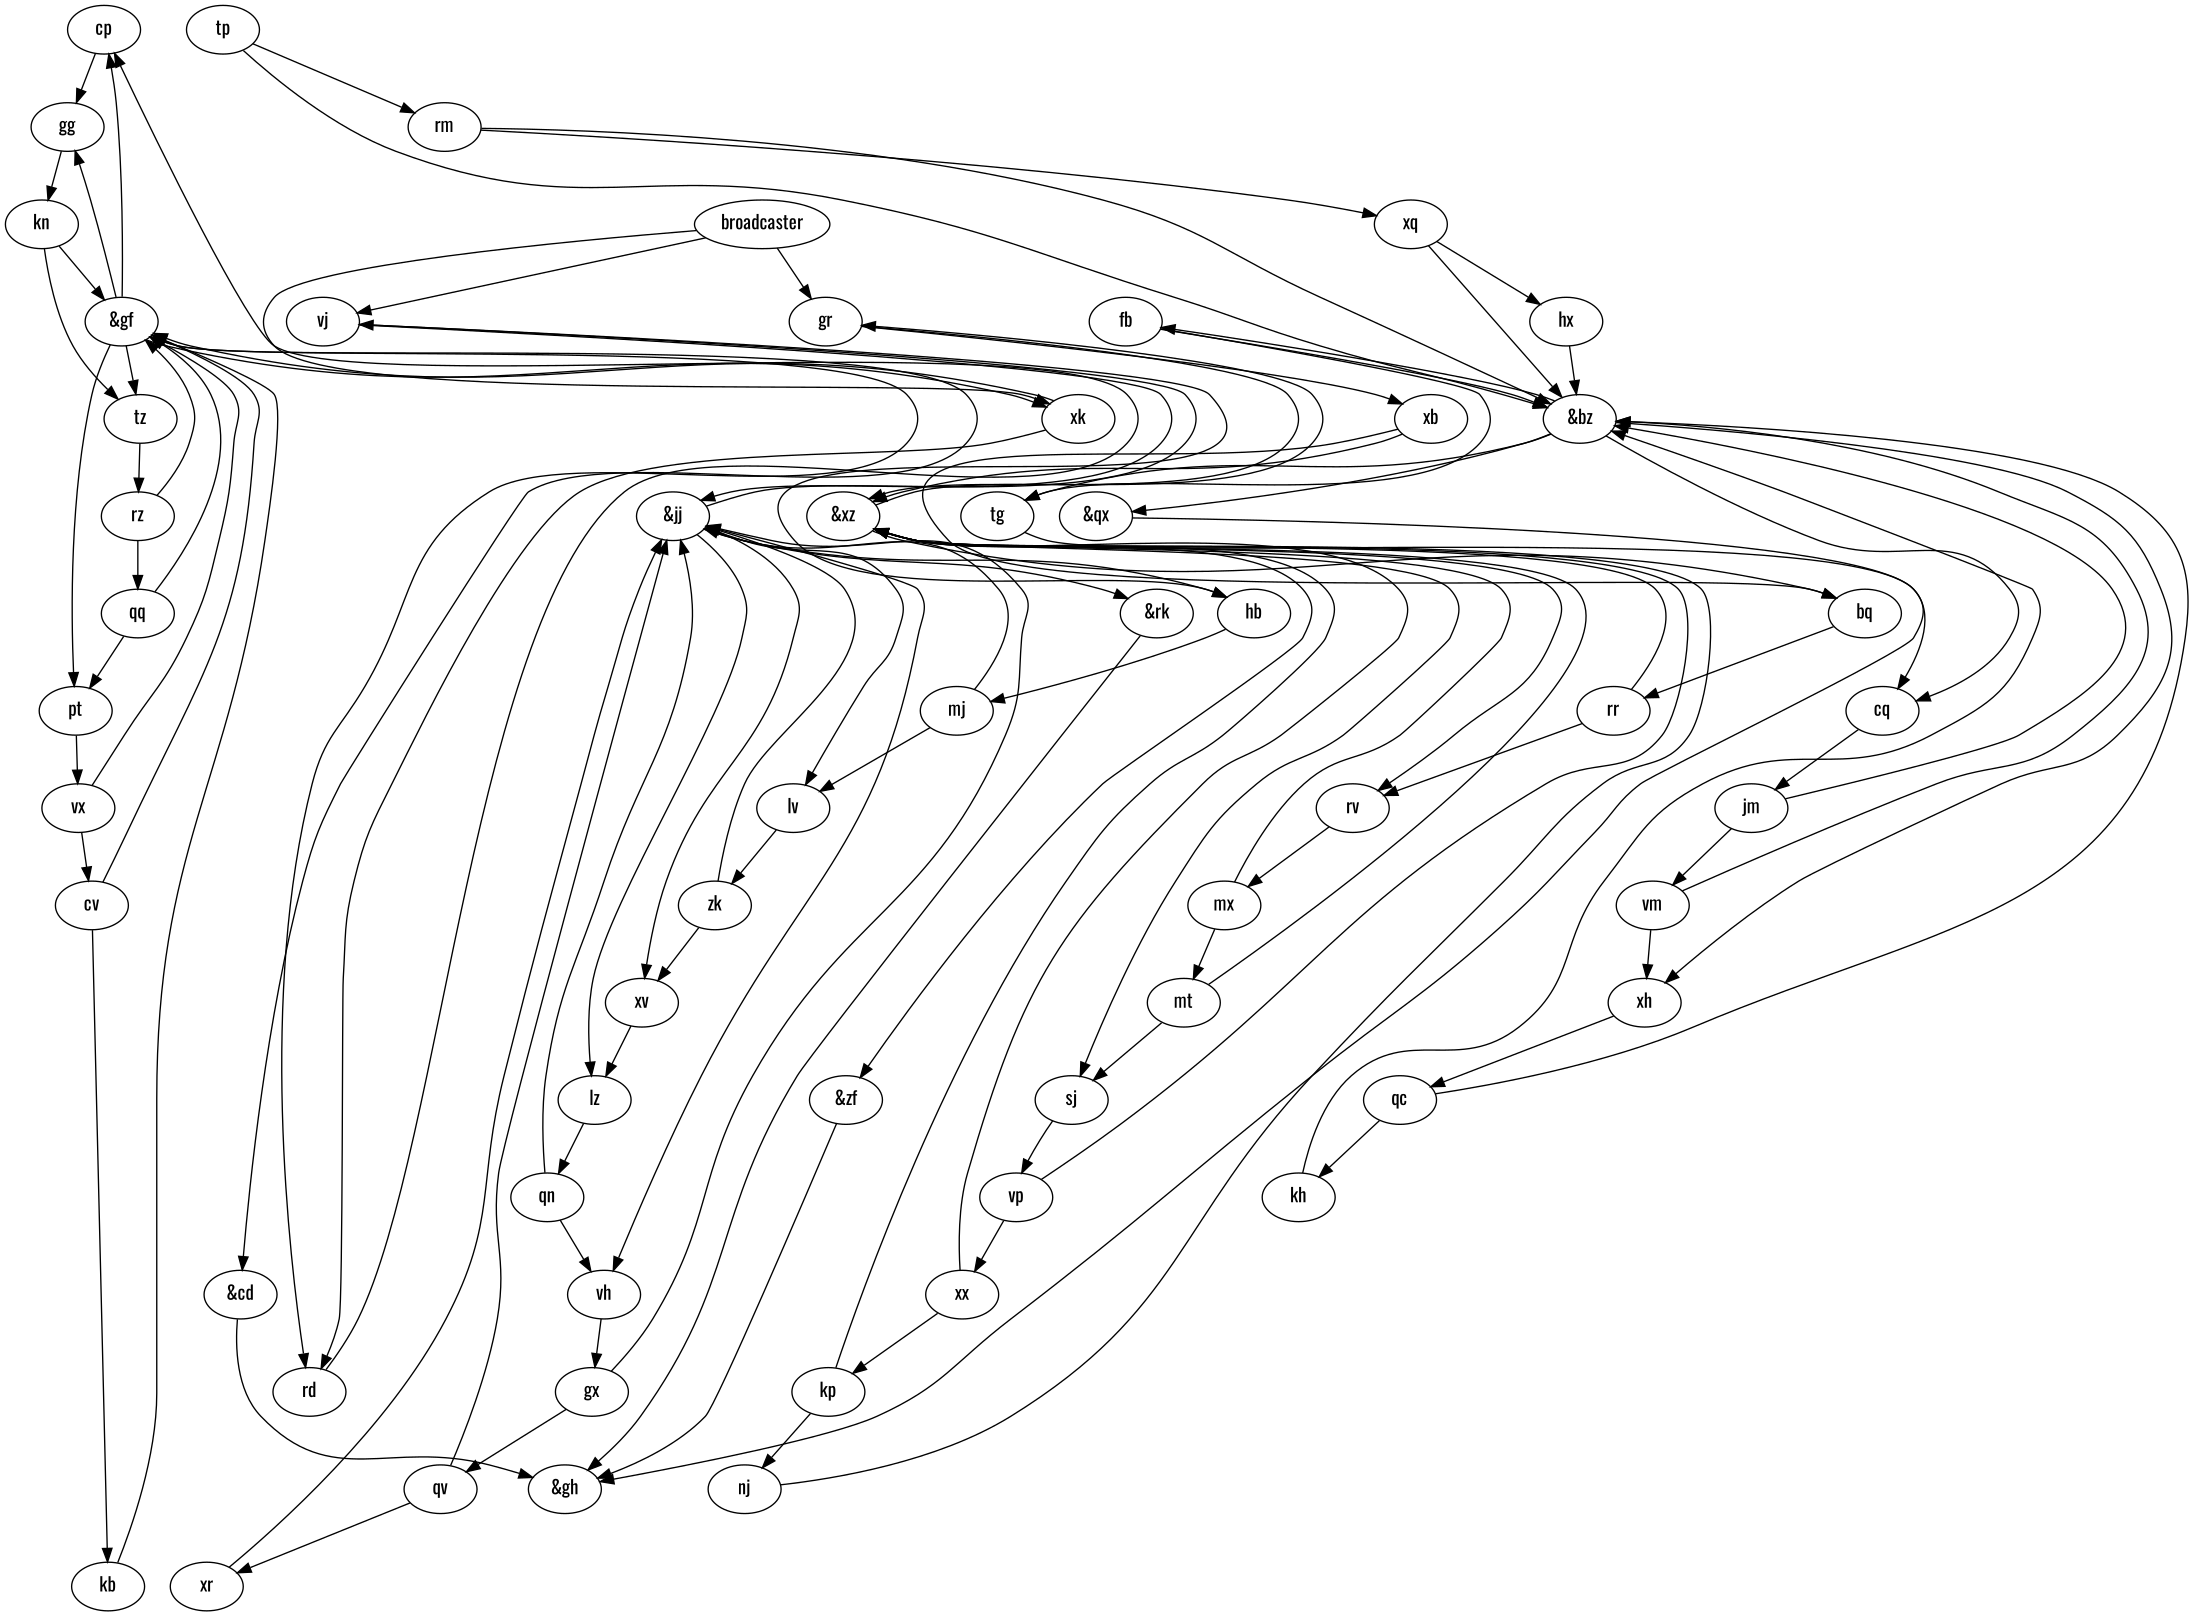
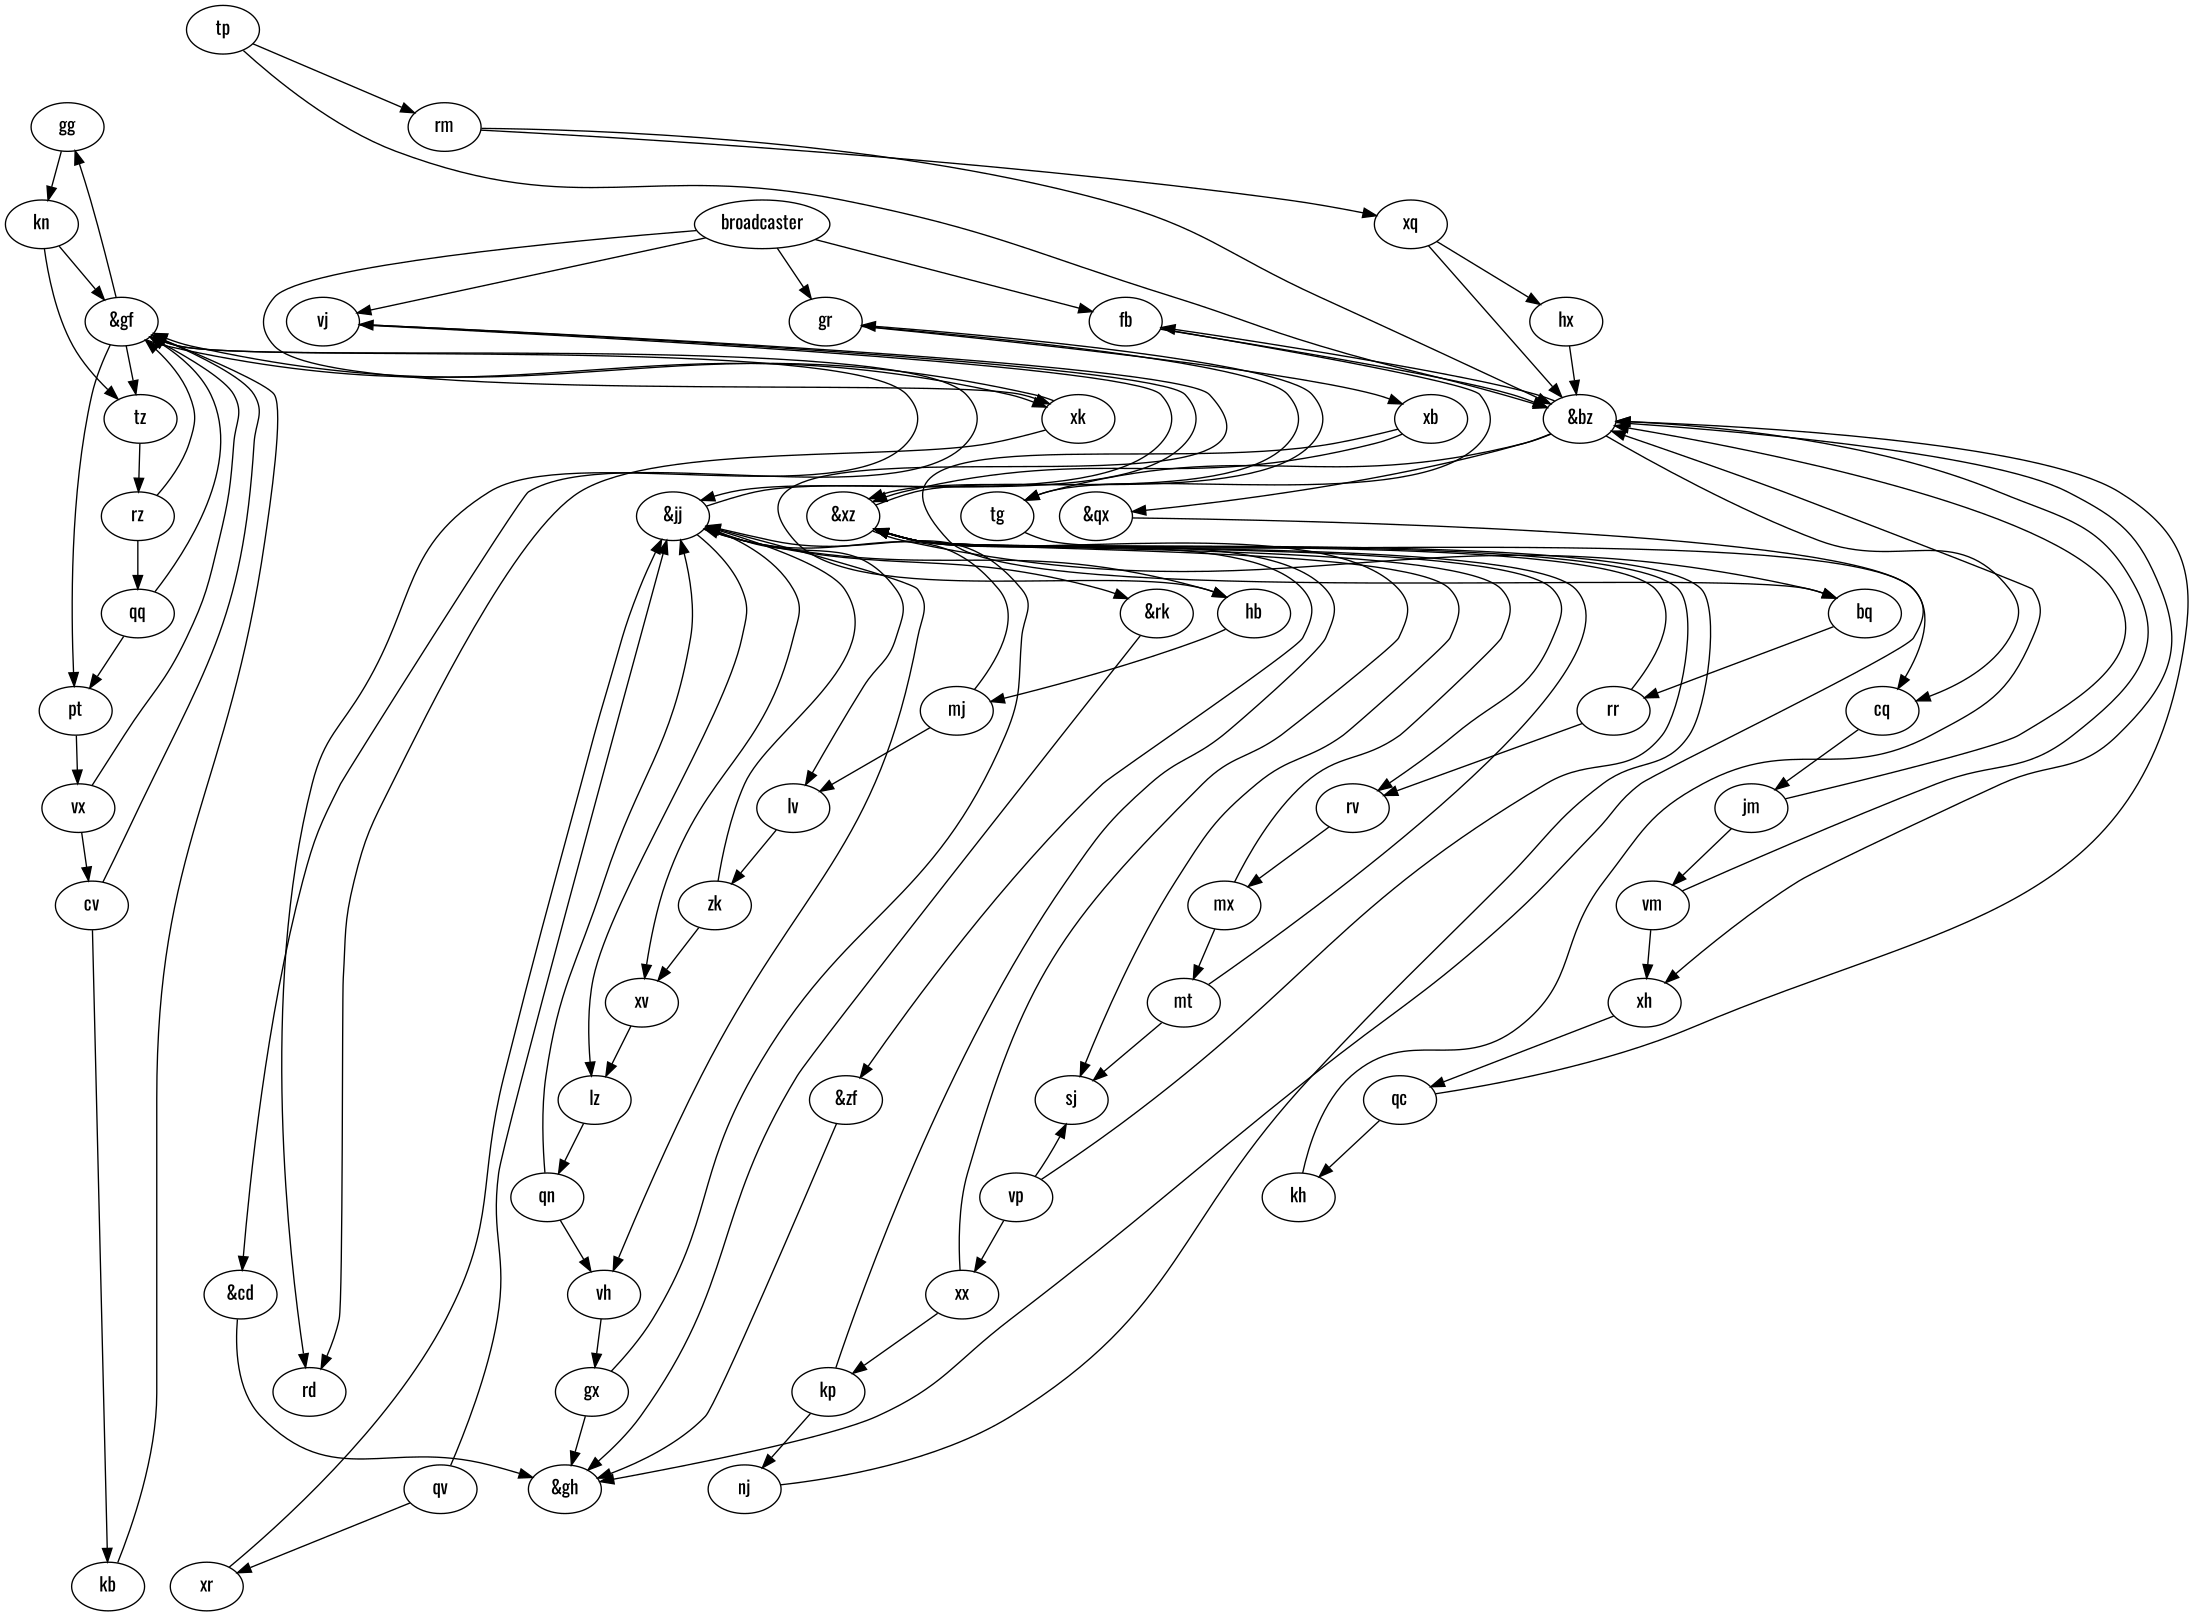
(104, 30) -> none
none -> (947, 274)
(1040, 1141) -> (1048, 1157)
(522, 1437) -> (580, 1434)
